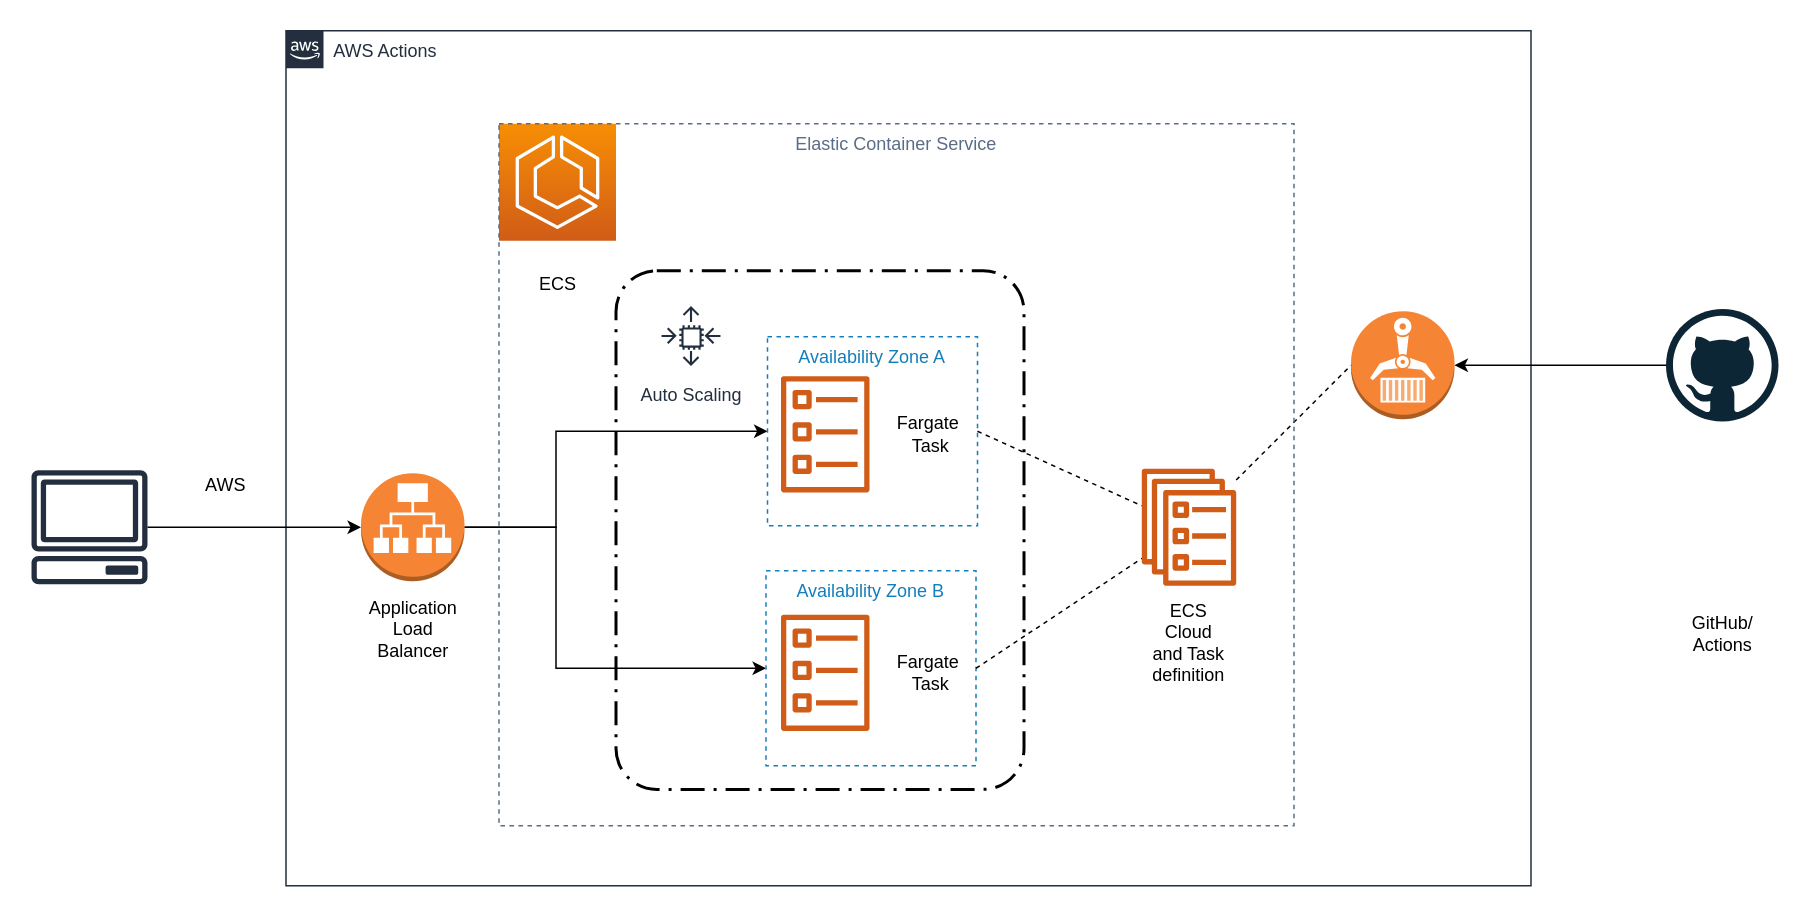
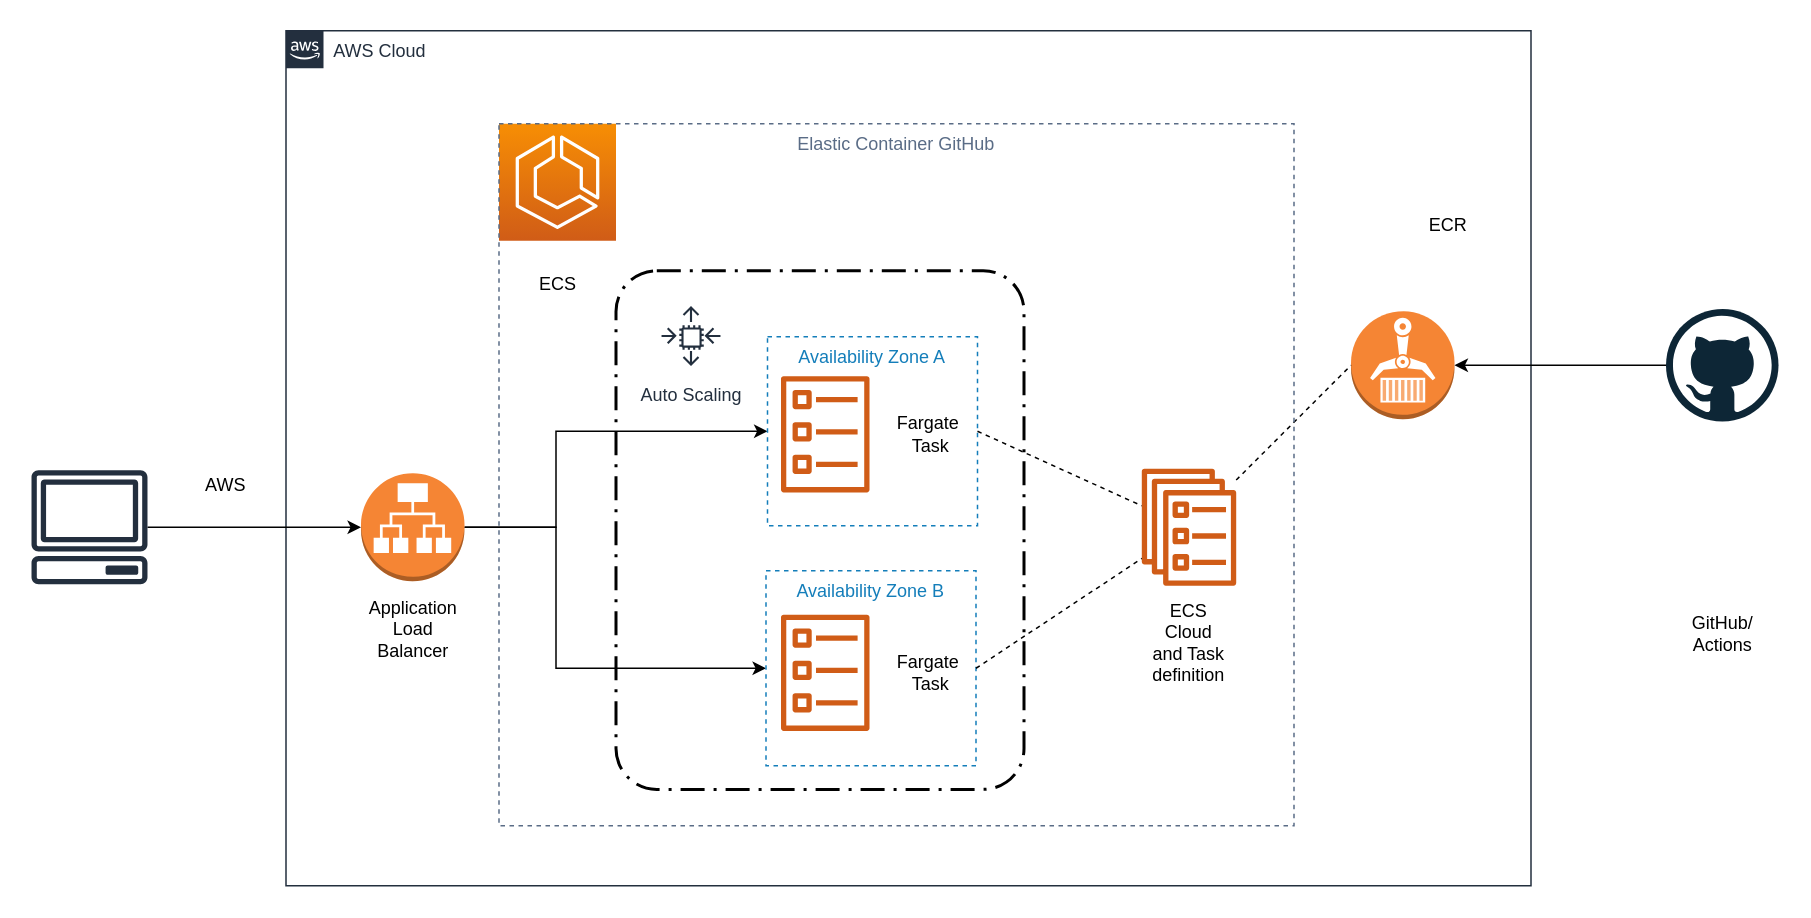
(385, 52) -> (374, 52)
(896, 144) -> (896, 144)
none -> (1448, 226)
